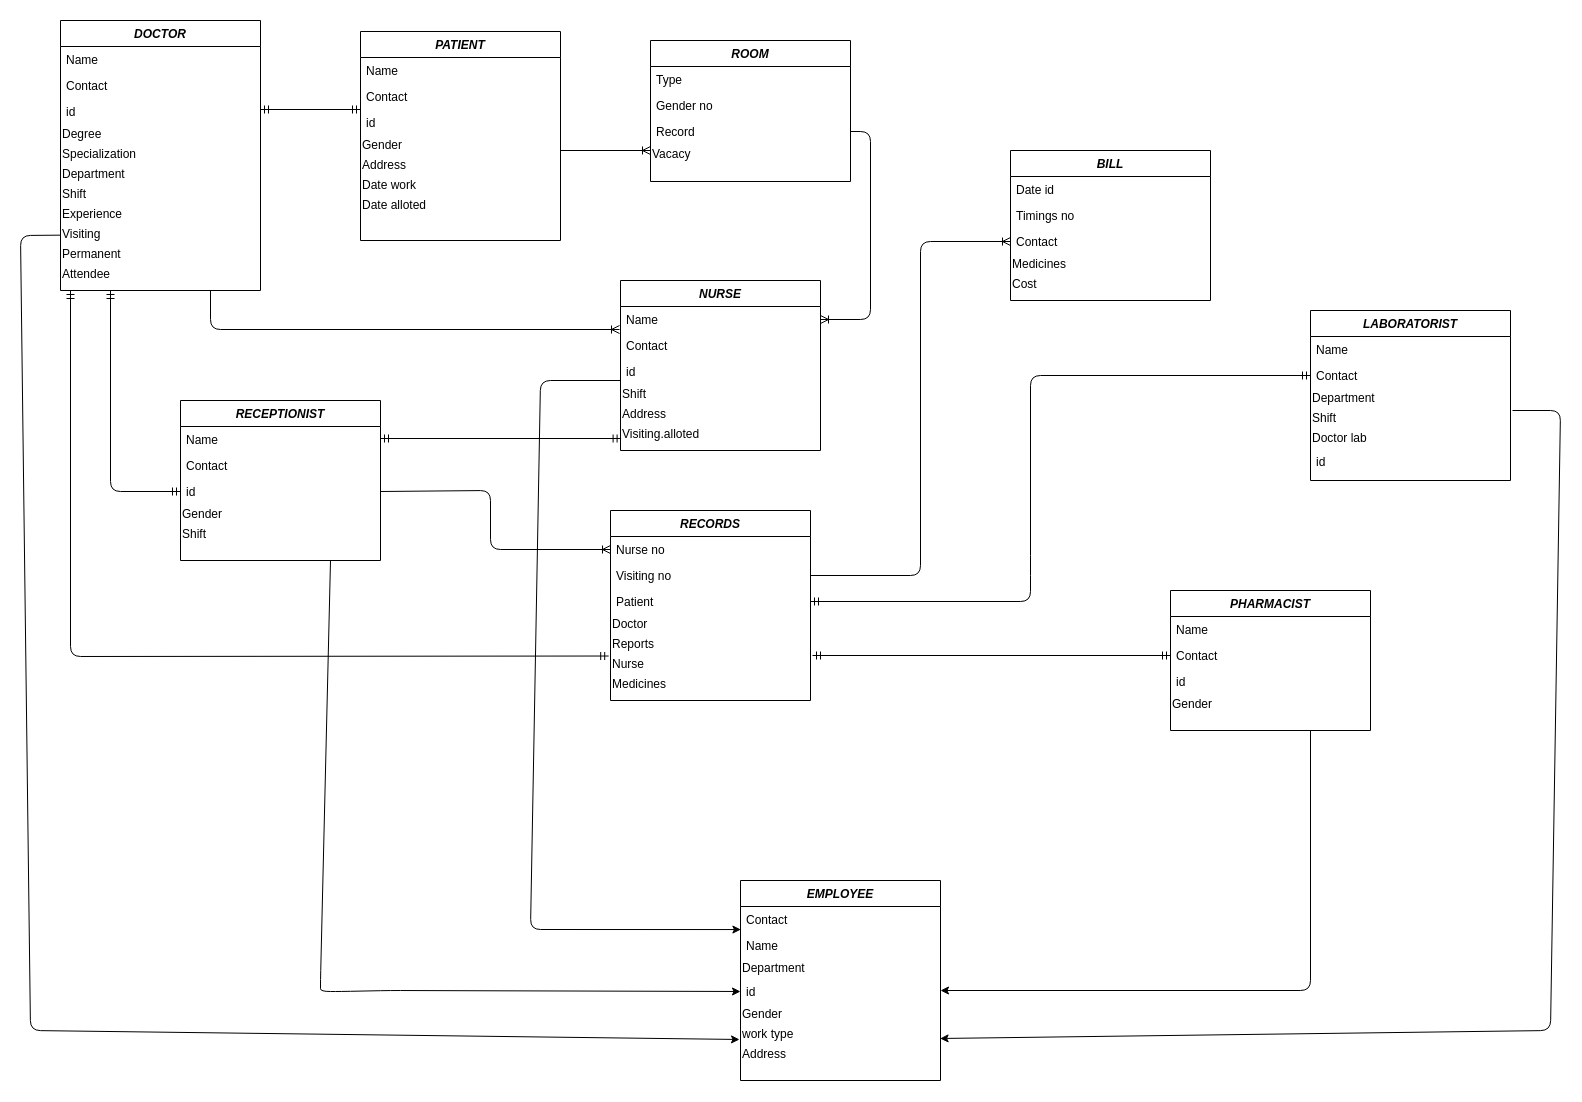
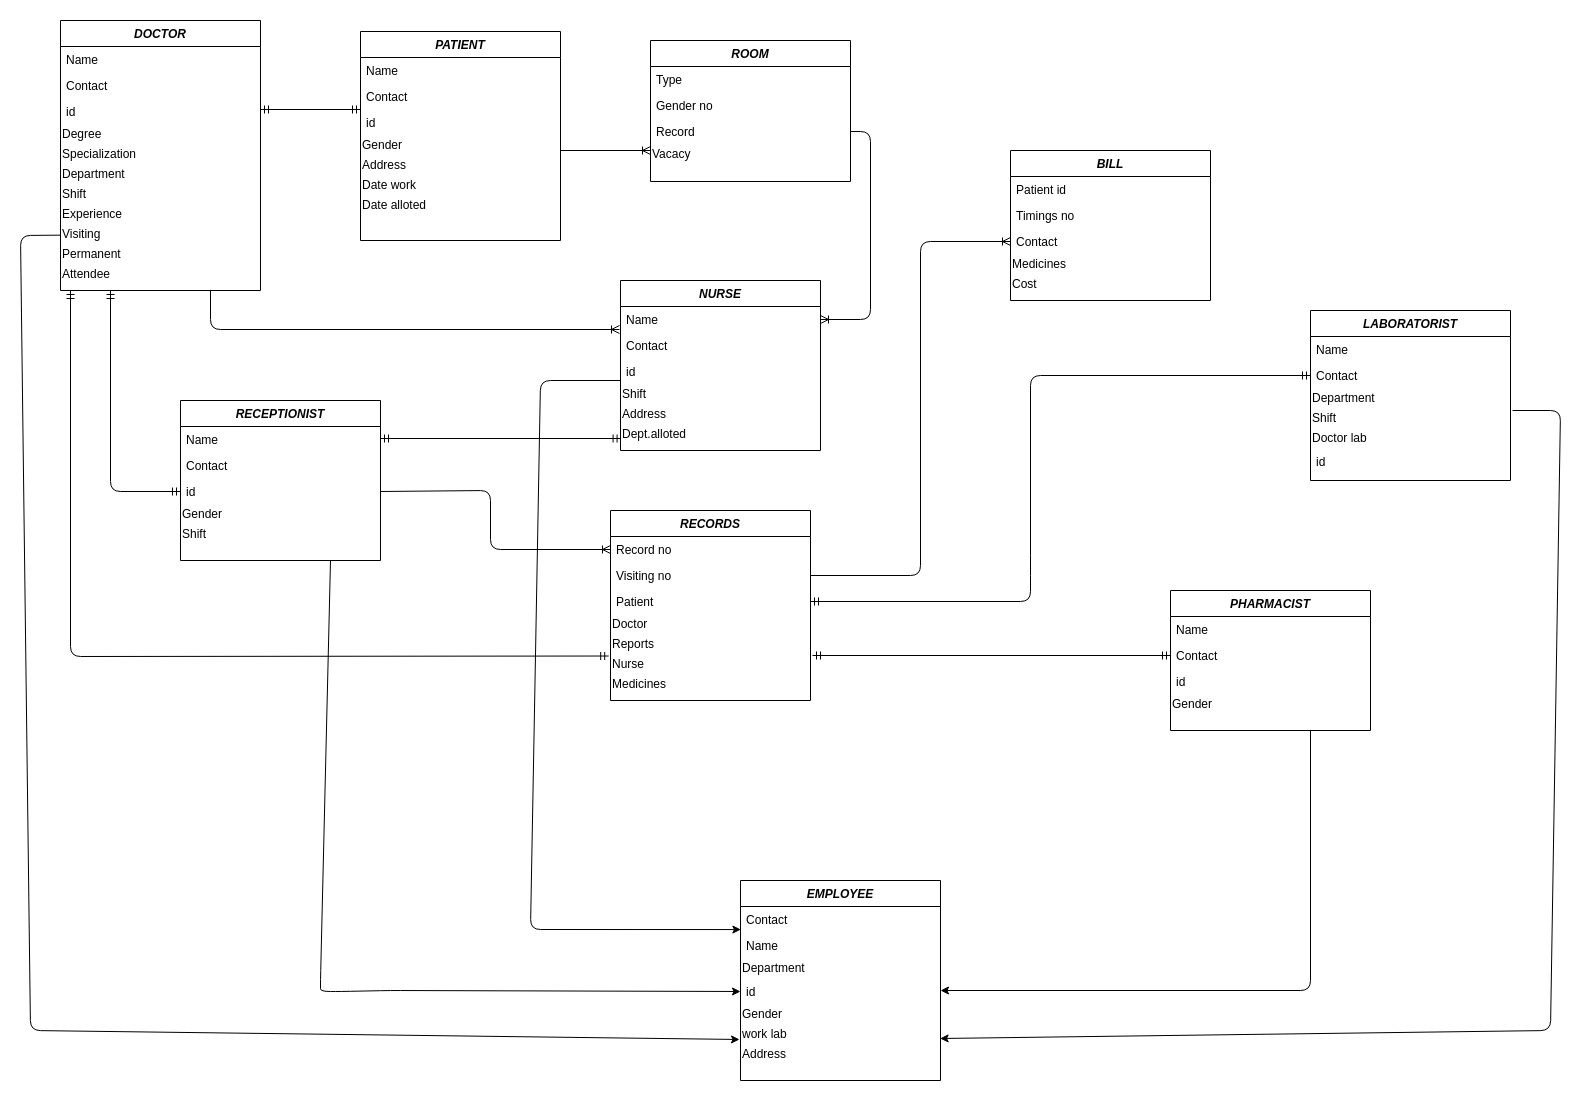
(1036, 190) -> (1045, 190)
(667, 435) -> (658, 435)
(641, 550) -> (645, 550)
(771, 1035) -> (766, 1035)
